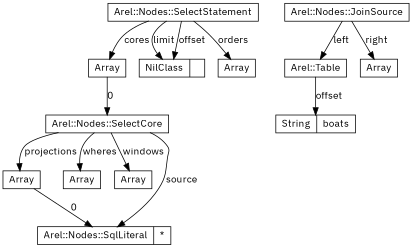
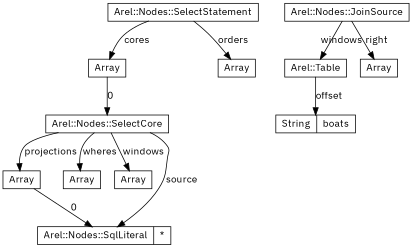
(342, 40) -> (342, 40)
(172, 68) -> none
